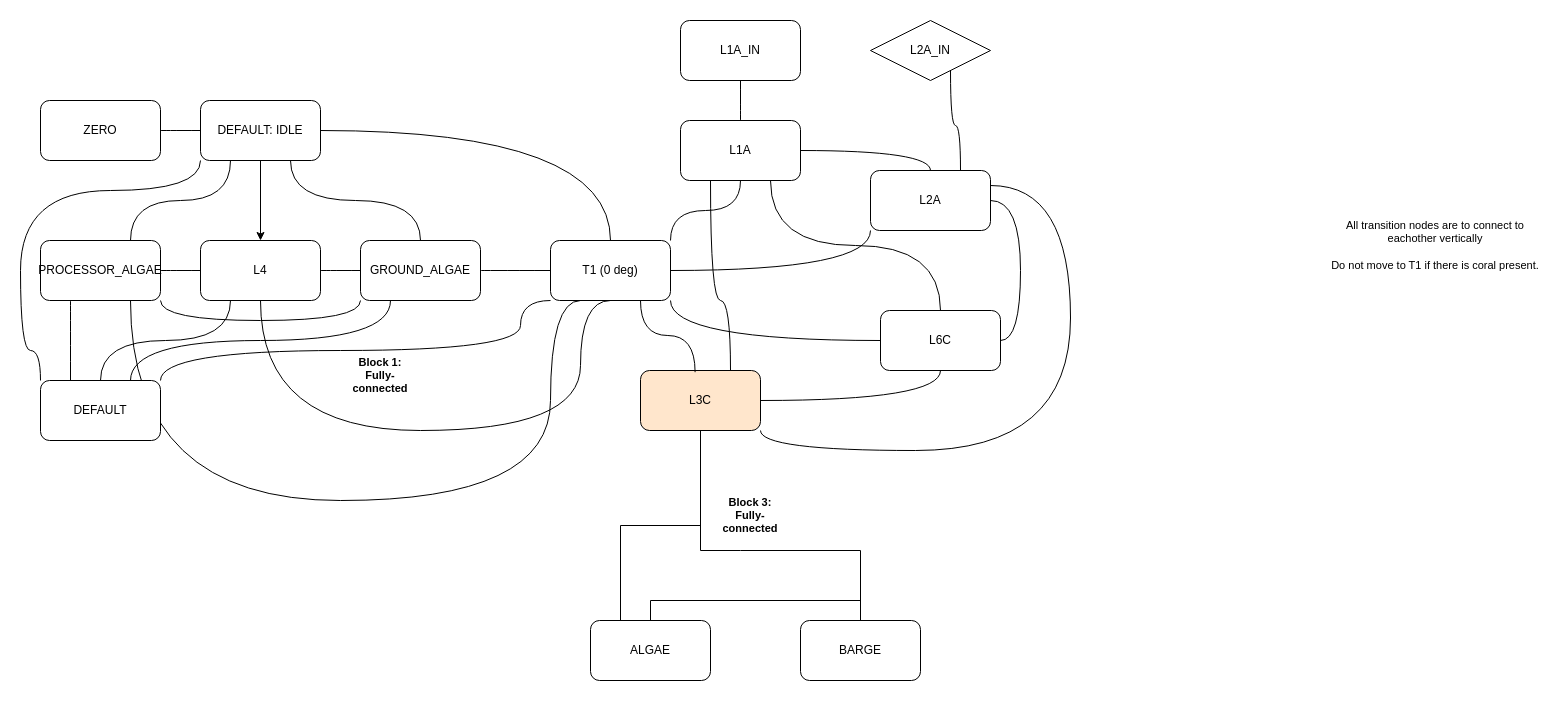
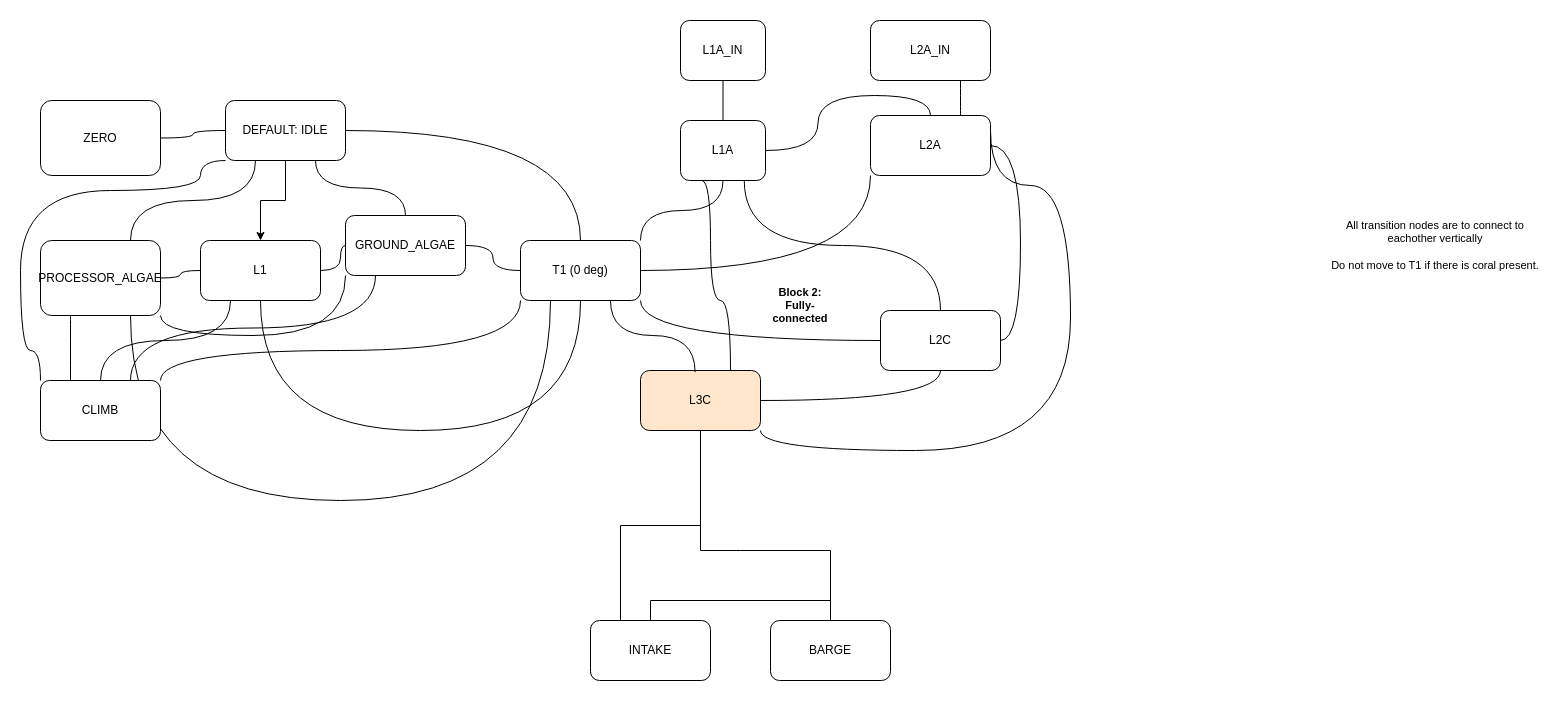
(741, 51) -> (723, 51)
(931, 51) -> (931, 51)
(101, 131) -> (101, 138)
(261, 131) -> (286, 131)
(741, 151) -> (723, 151)
(931, 201) -> (931, 146)
(101, 271) -> (101, 278)
(261, 271) -> (261, 271)
(421, 271) -> (406, 246)
(611, 271) -> (581, 271)
none -> (801, 306)
(941, 341) -> (941, 341)
(381, 376) -> none
(101, 411) -> (101, 411)
(751, 516) -> none
(651, 651) -> (651, 651)
(861, 651) -> (831, 651)
